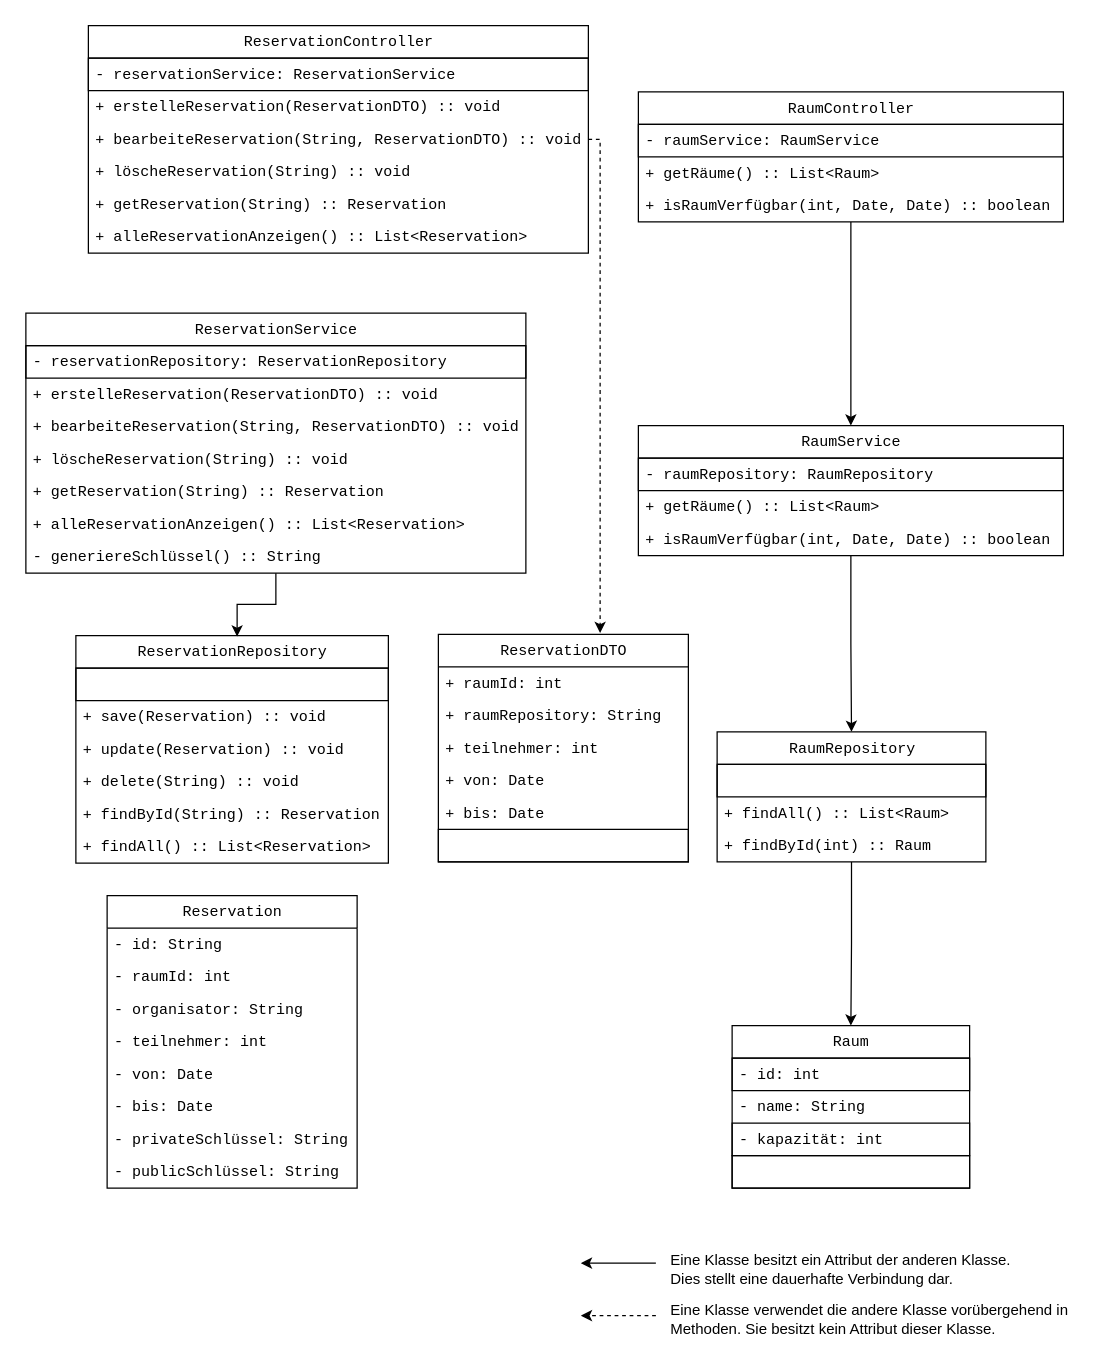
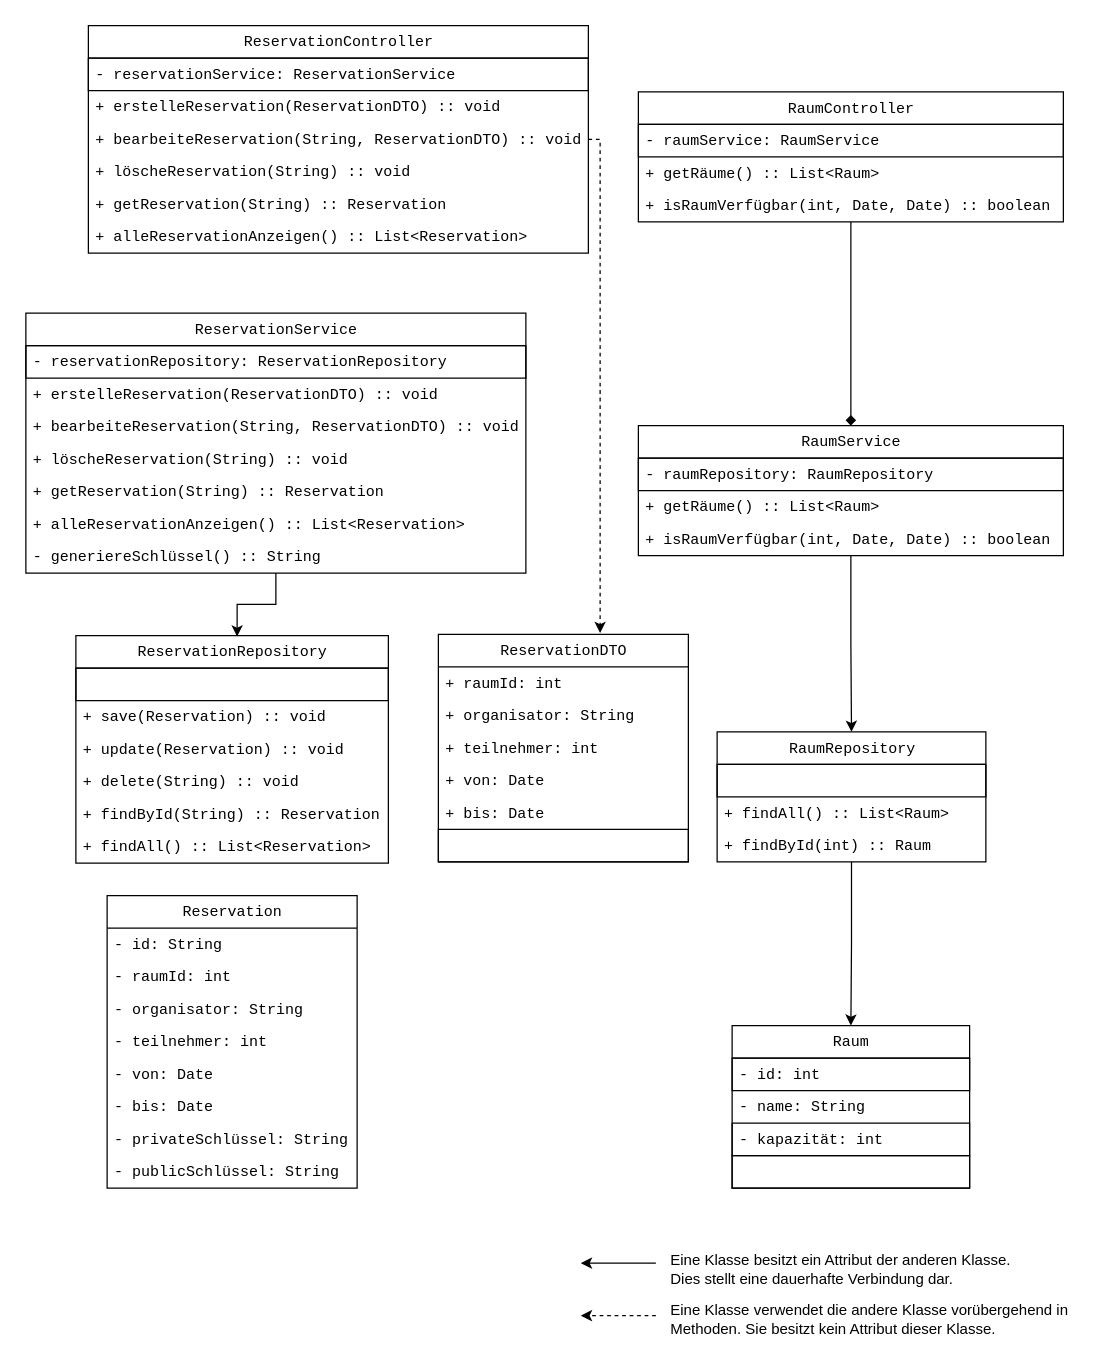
(851, 416) -> (851, 415)
(537, 717) -> (524, 717)
